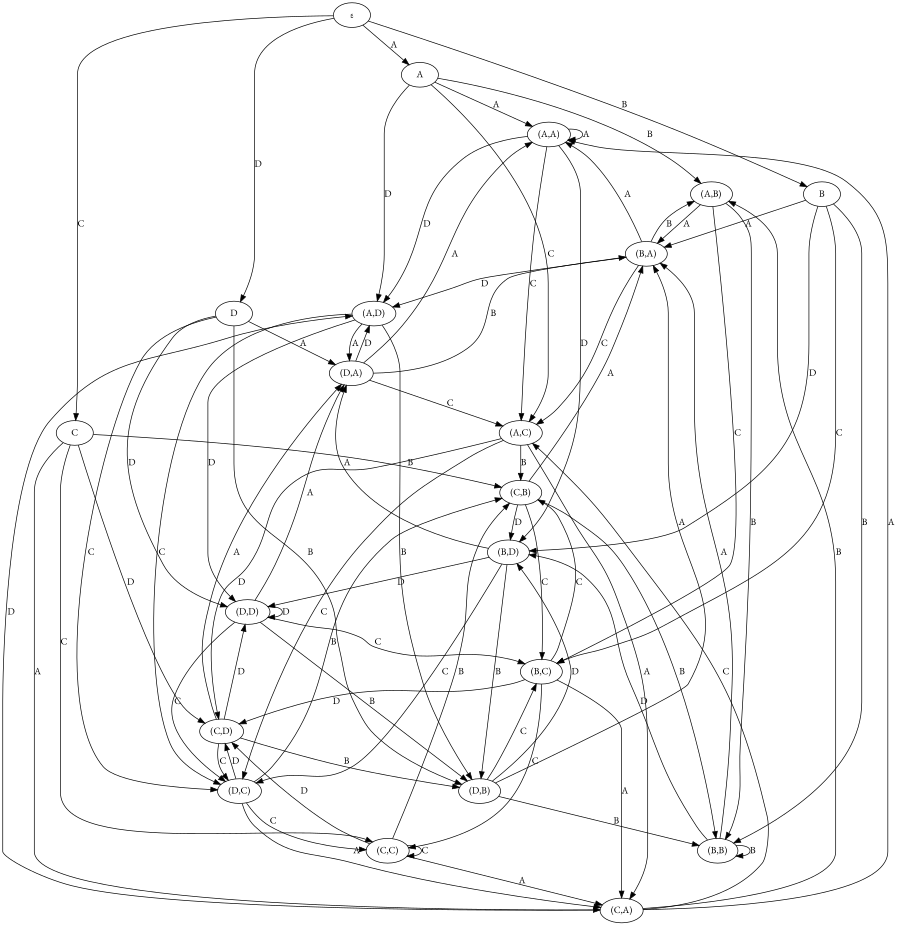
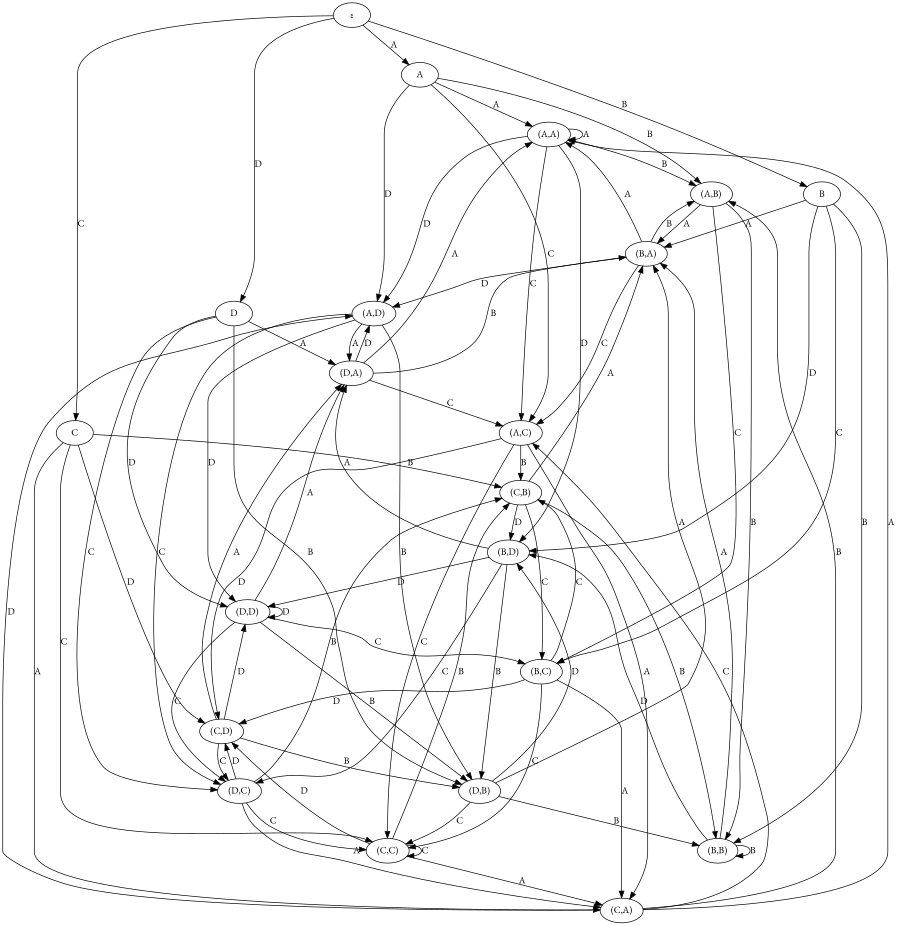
none -> (630, 157)
(337, 576) -> (423, 630)
(512, 736) -> (444, 826)
